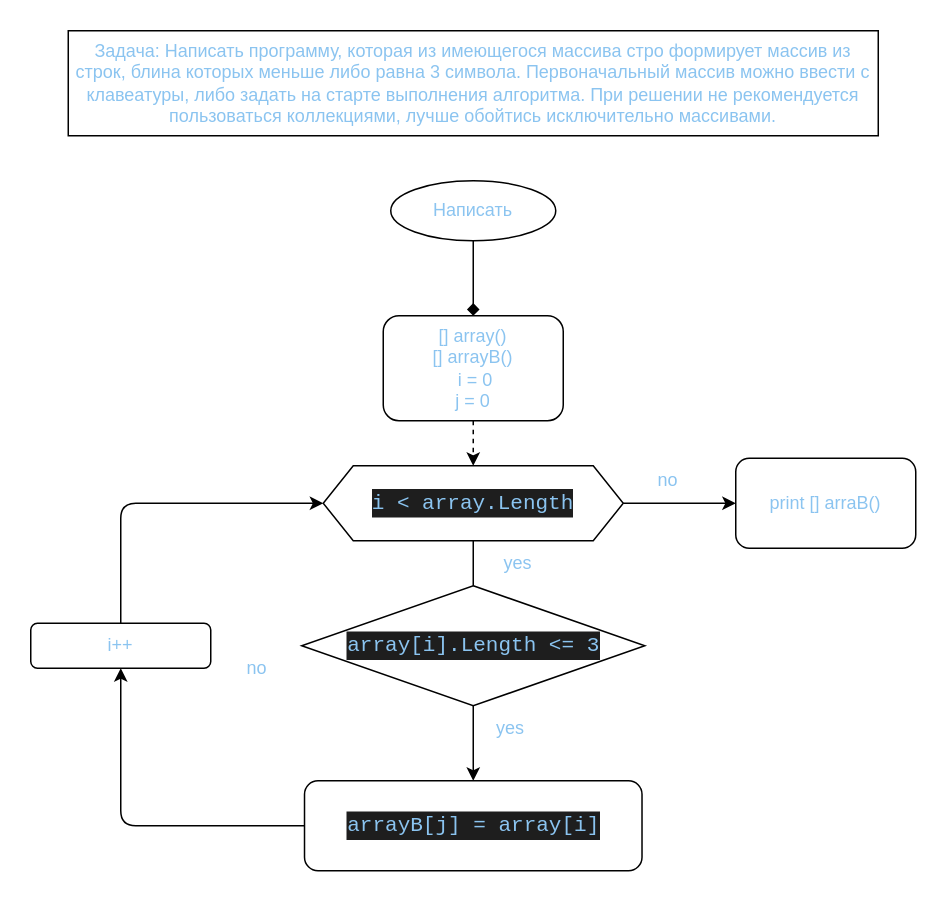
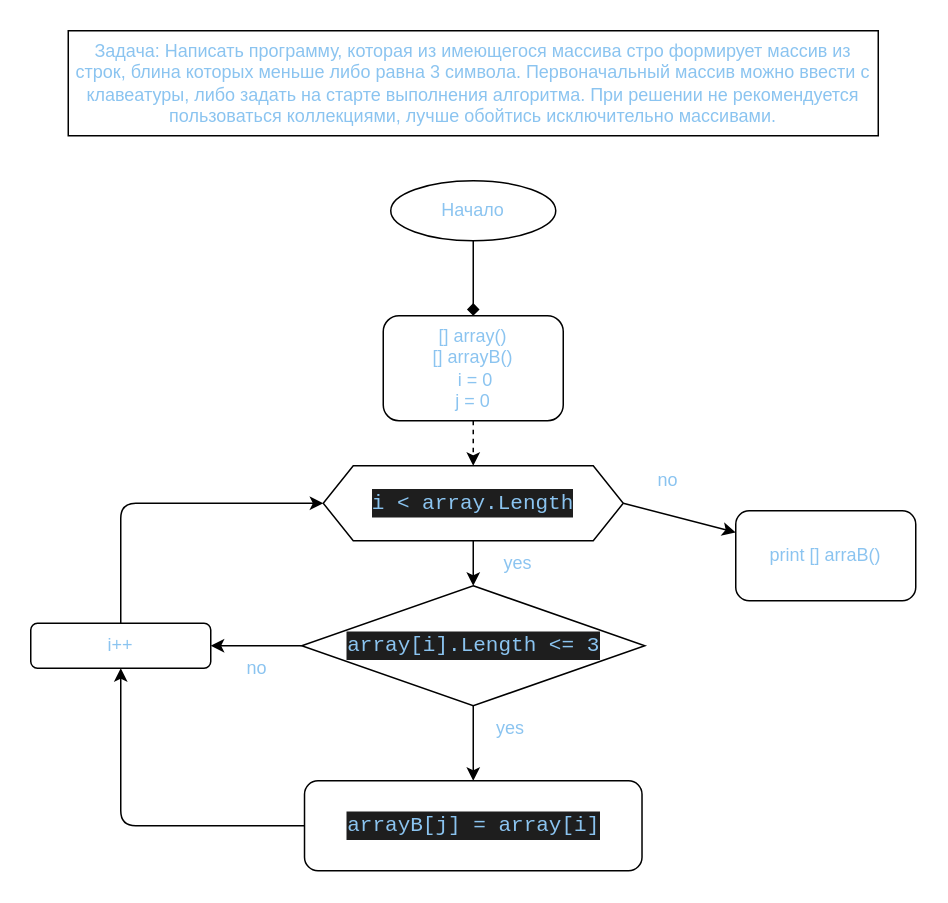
(473, 211) -> (473, 211)
(826, 503) -> (826, 556)
(473, 578) -> (473, 574)
none -> (260, 646)
